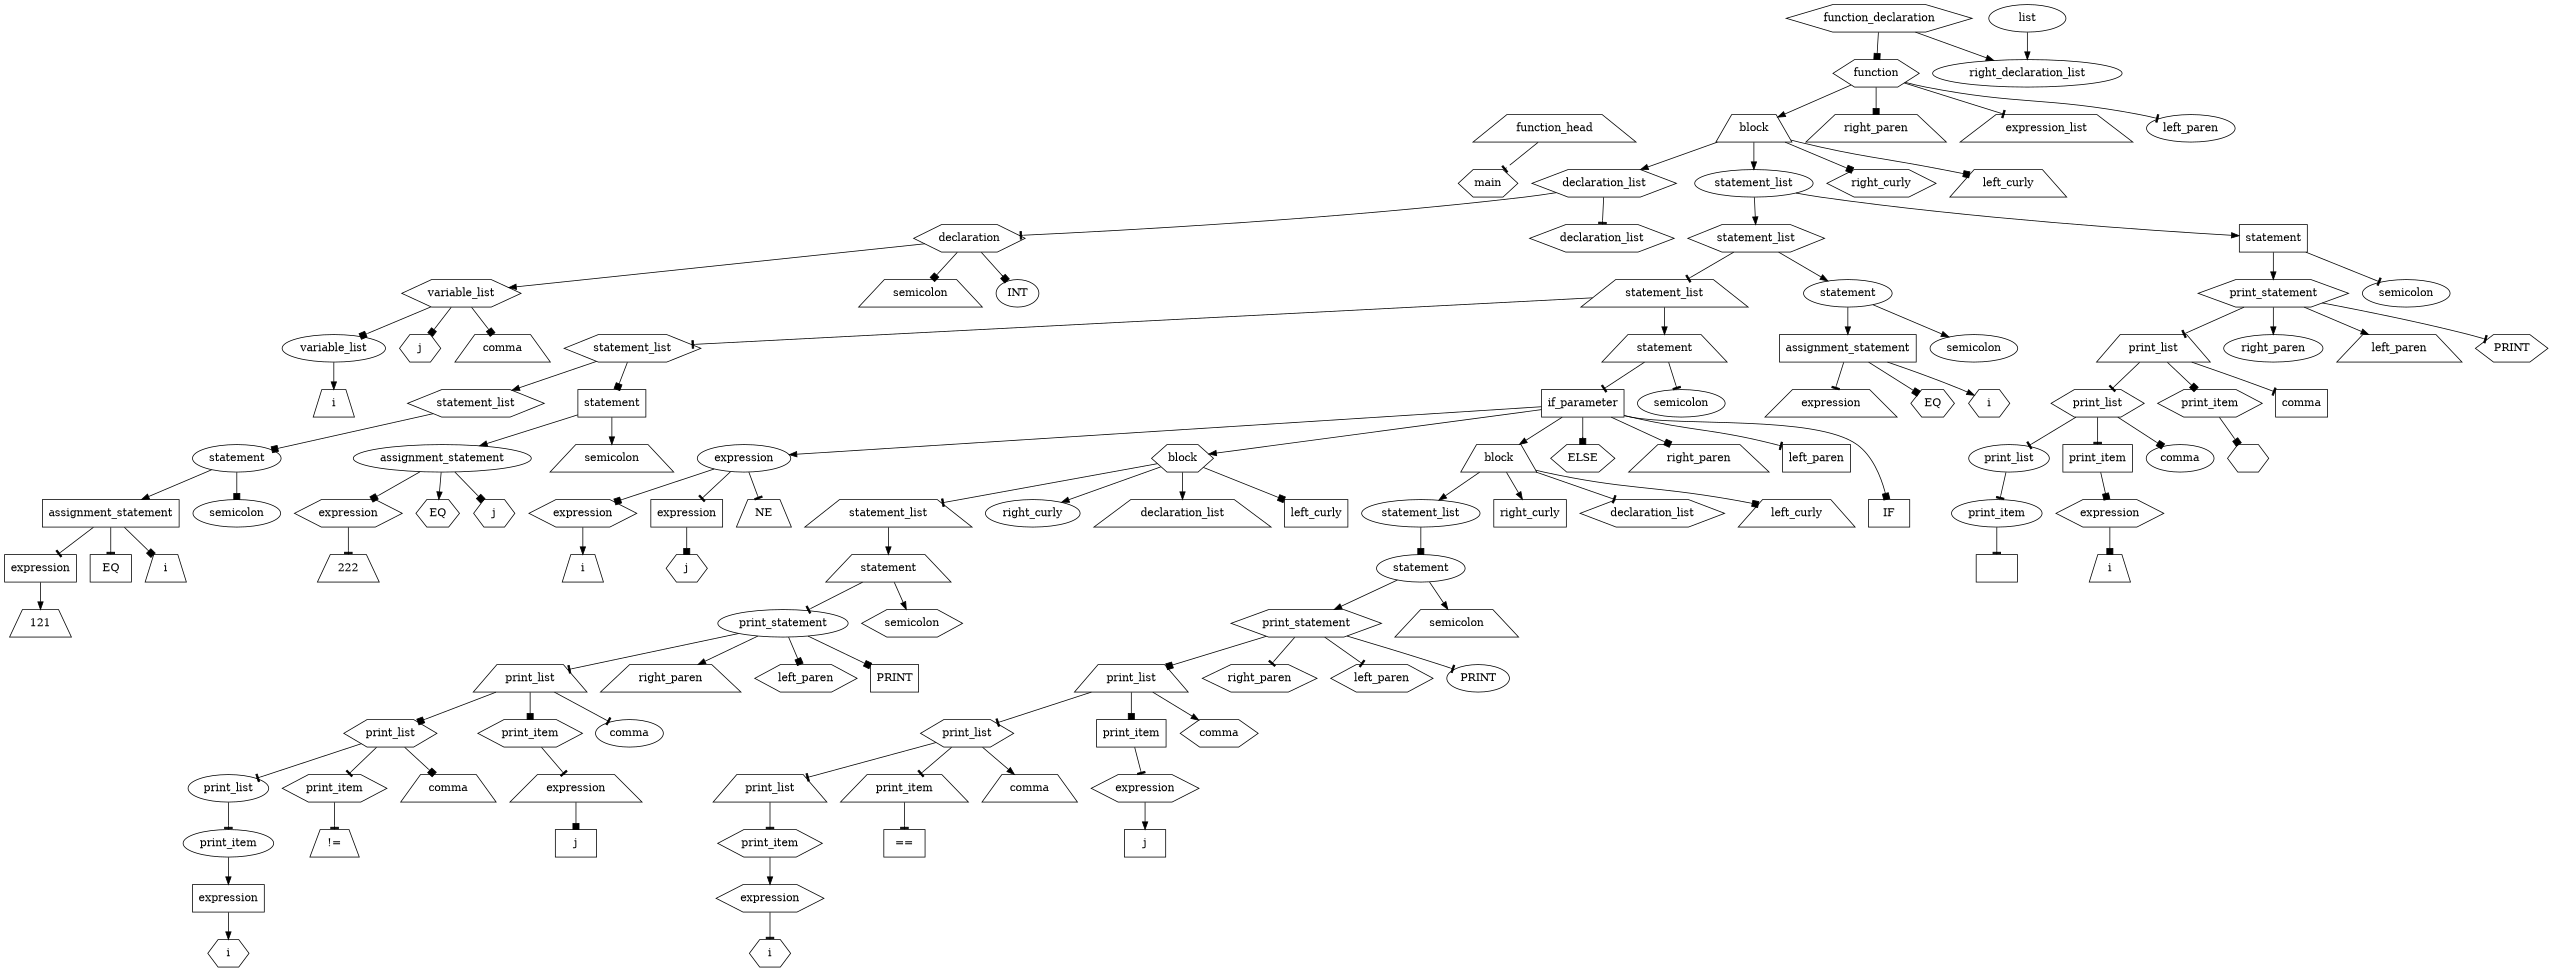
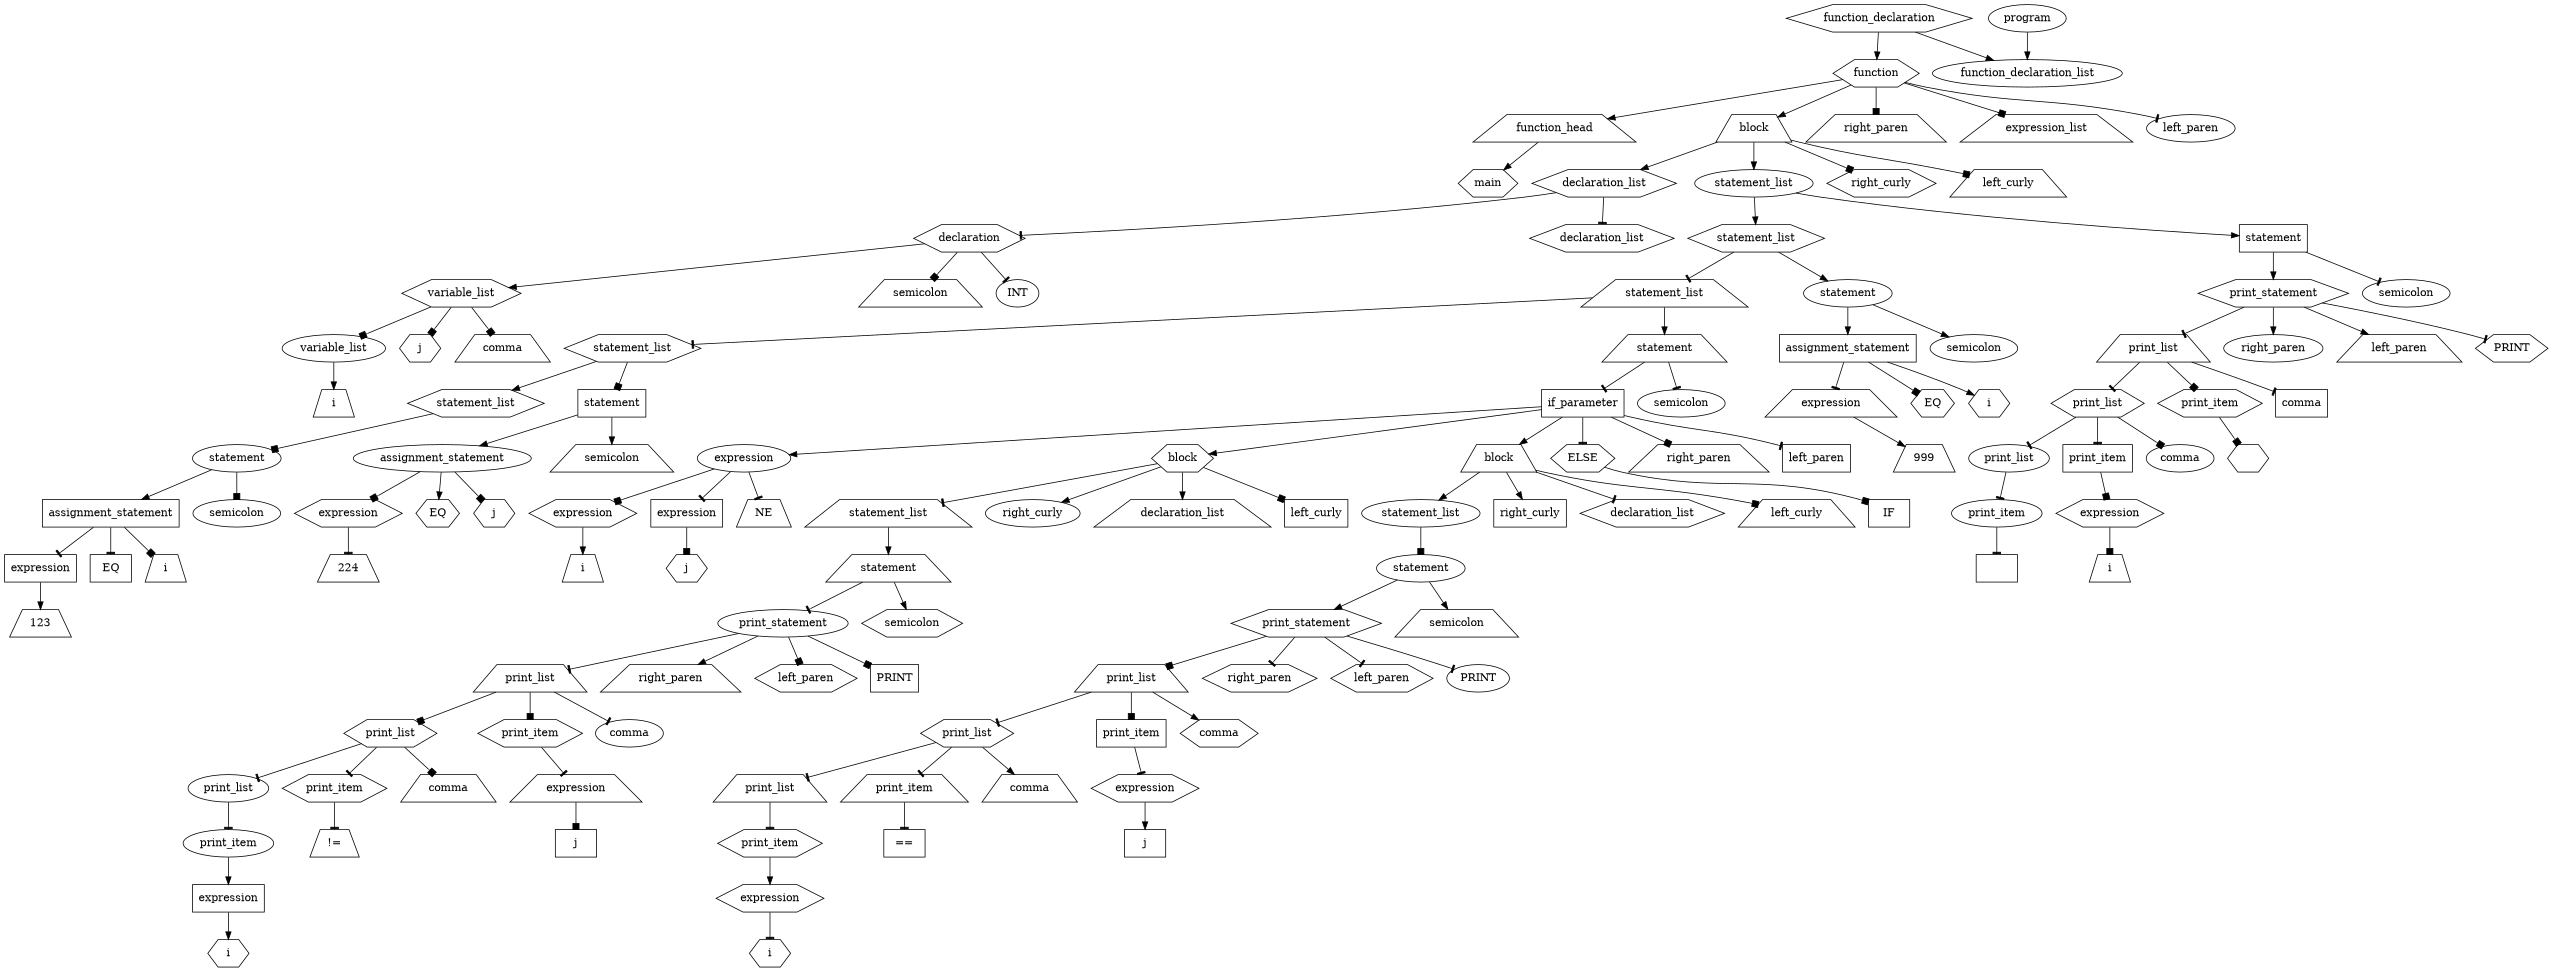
(2027, 18) -> (2027, 18)
(1878, 42) -> (1878, 42)
(2027, 73) -> (2027, 73)
(1953, 98) -> (1953, 98)
none -> (1729, 99)
(1524, 154) -> (1524, 154)
(993, 265) -> (993, 265)
(1770, 425) -> (1733, 484)
(1583, 429) -> (1583, 429)
none -> (1924, 458)
(348, 568) -> (348, 568)
(40, 623) -> (40, 623)
